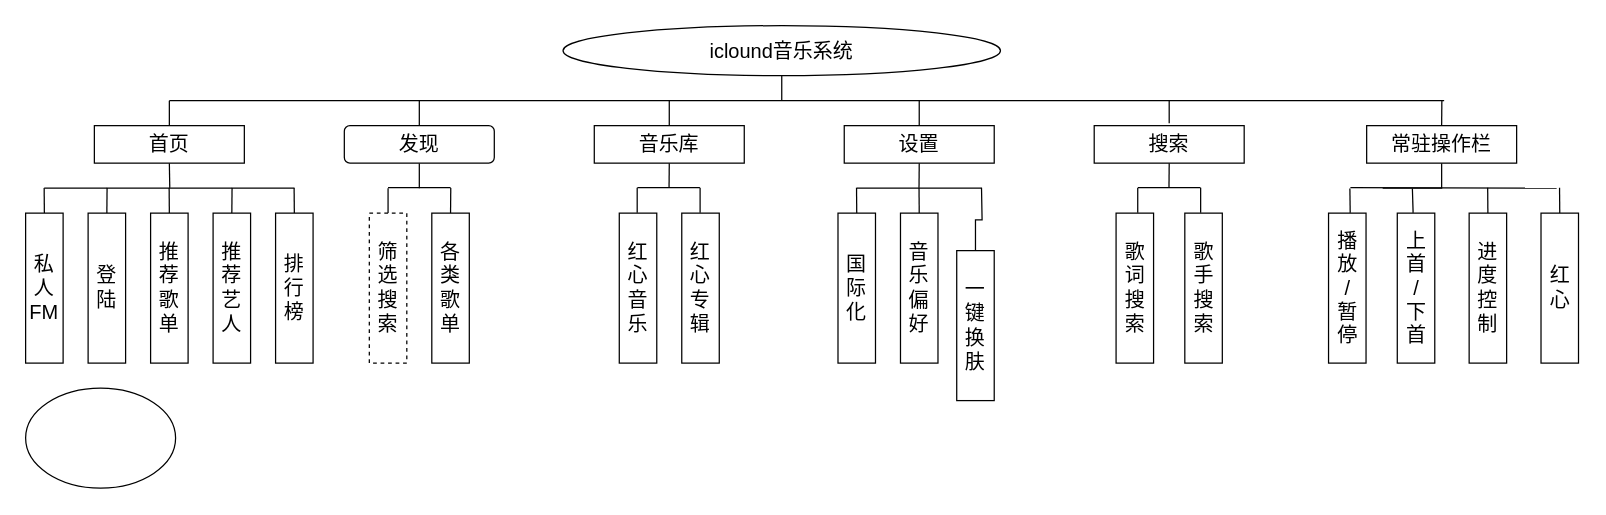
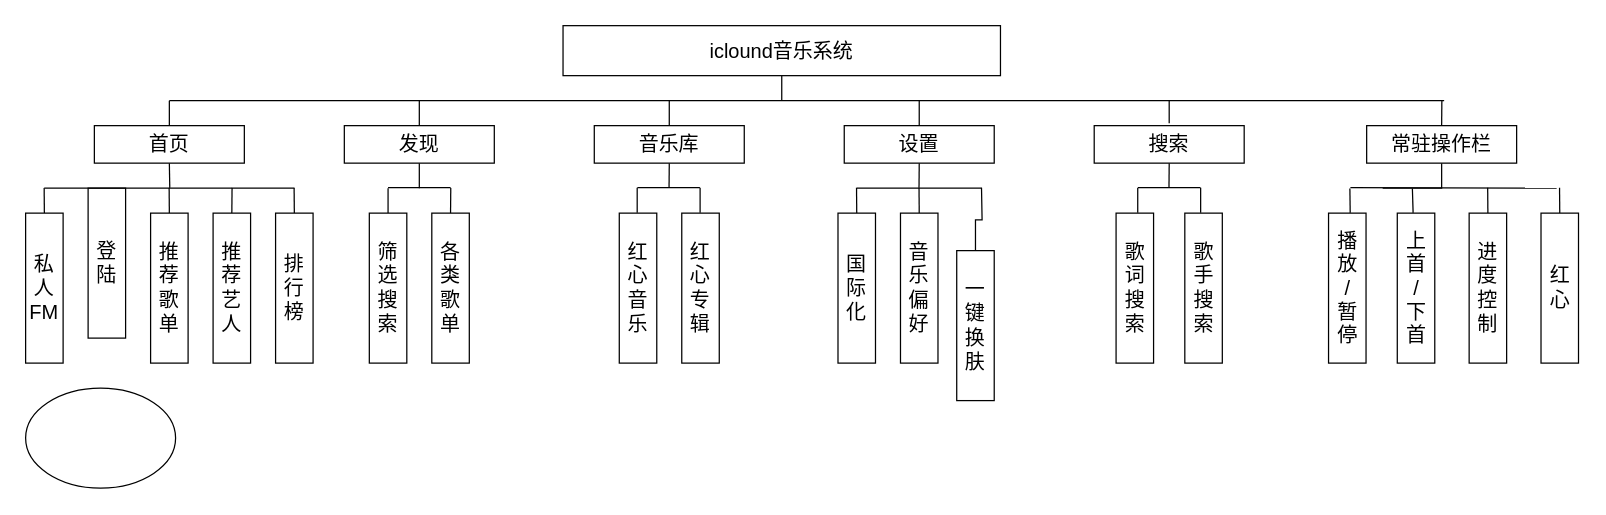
(782, 51) -> (782, 51)
(419, 144) -> (419, 144)
(107, 288) -> (107, 263)
(388, 288) -> (388, 288)
